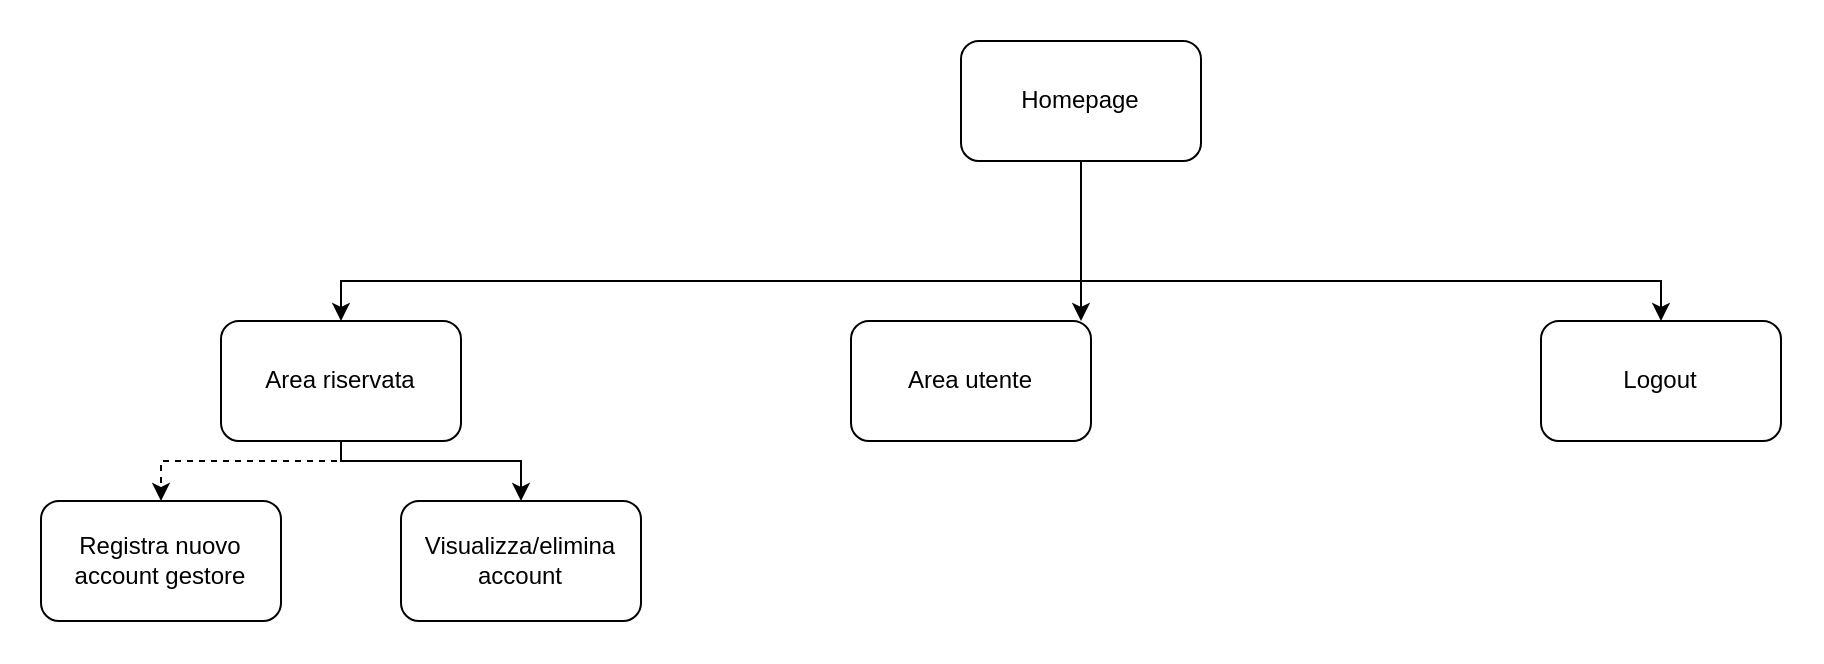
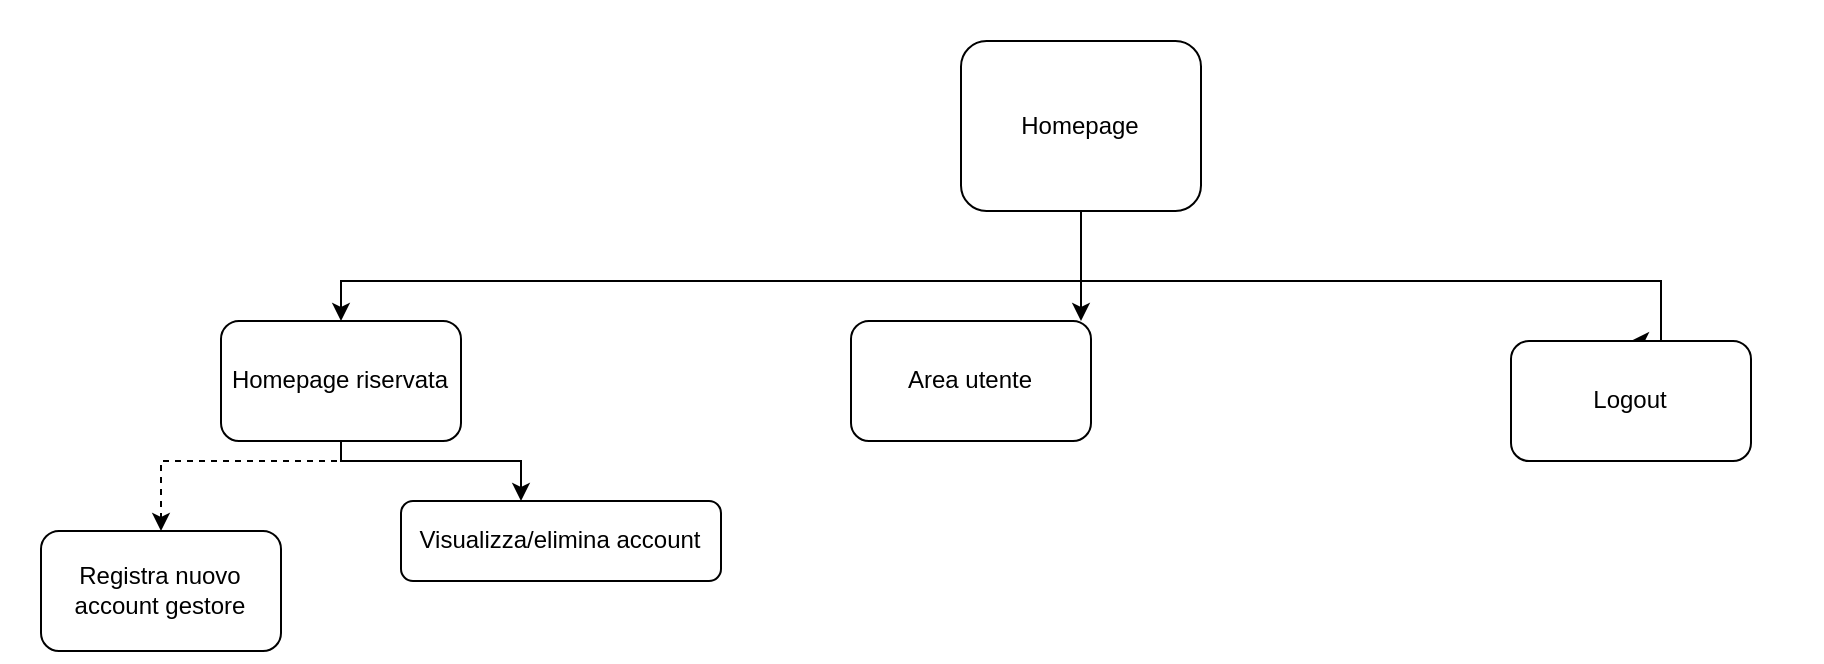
(1081, 101) -> (1081, 126)
(341, 381) -> (341, 381)
(1661, 381) -> (1631, 401)
(161, 561) -> (161, 591)
(521, 561) -> (561, 541)
